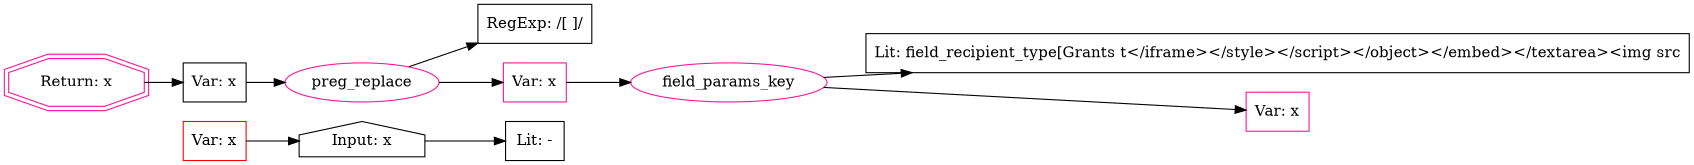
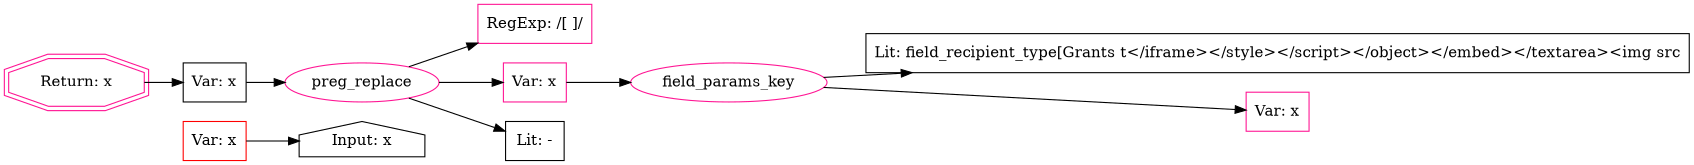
(535, 24) -> (535, 24)
(460, 141) -> (452, 113)
